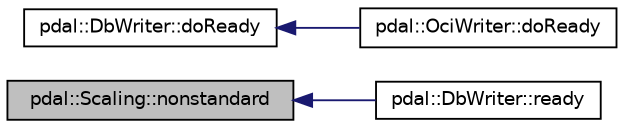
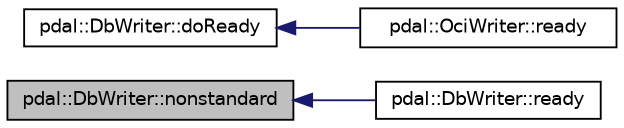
(488, 28) -> (488, 28)
(150, 100) -> (150, 100)
